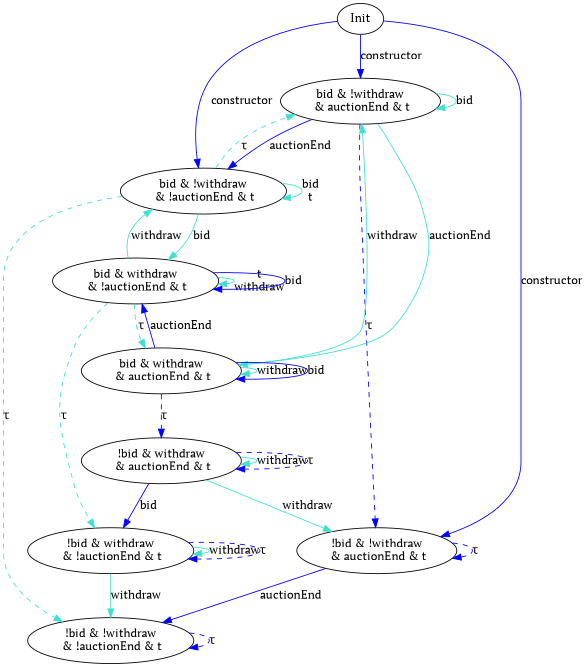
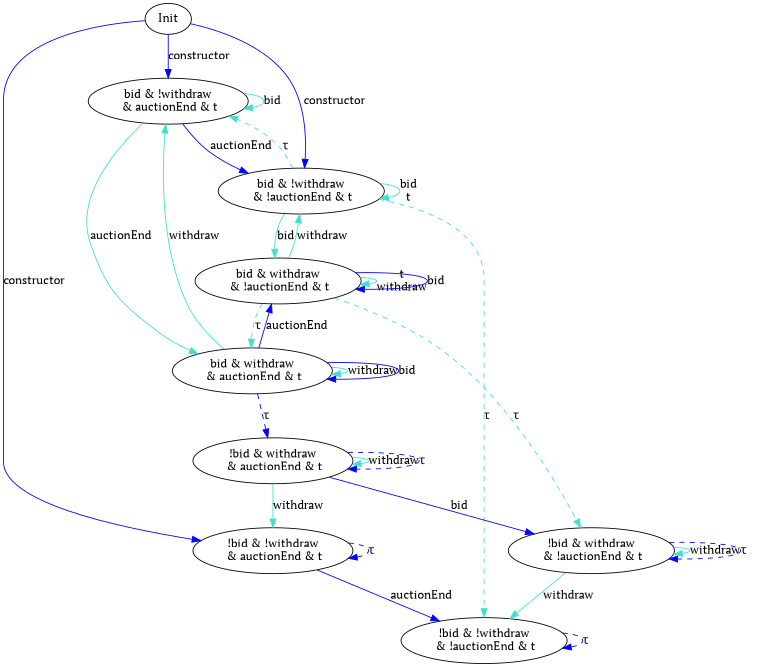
(366, 331) -> none
